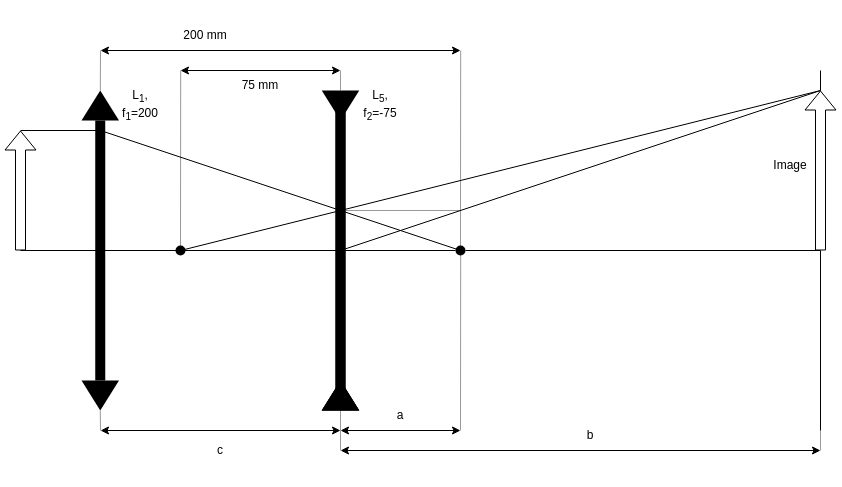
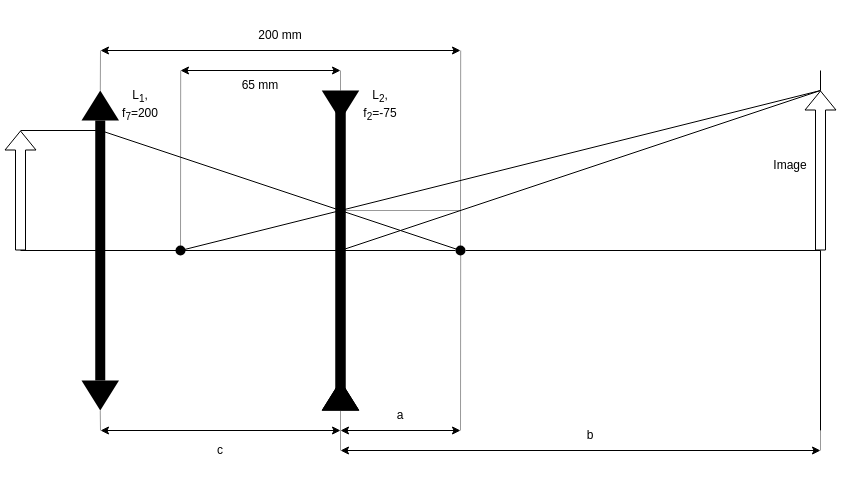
(206, 36) -> (281, 36)
(261, 86) -> (261, 86)
(141, 106) -> (141, 106)
(381, 106) -> (381, 106)
